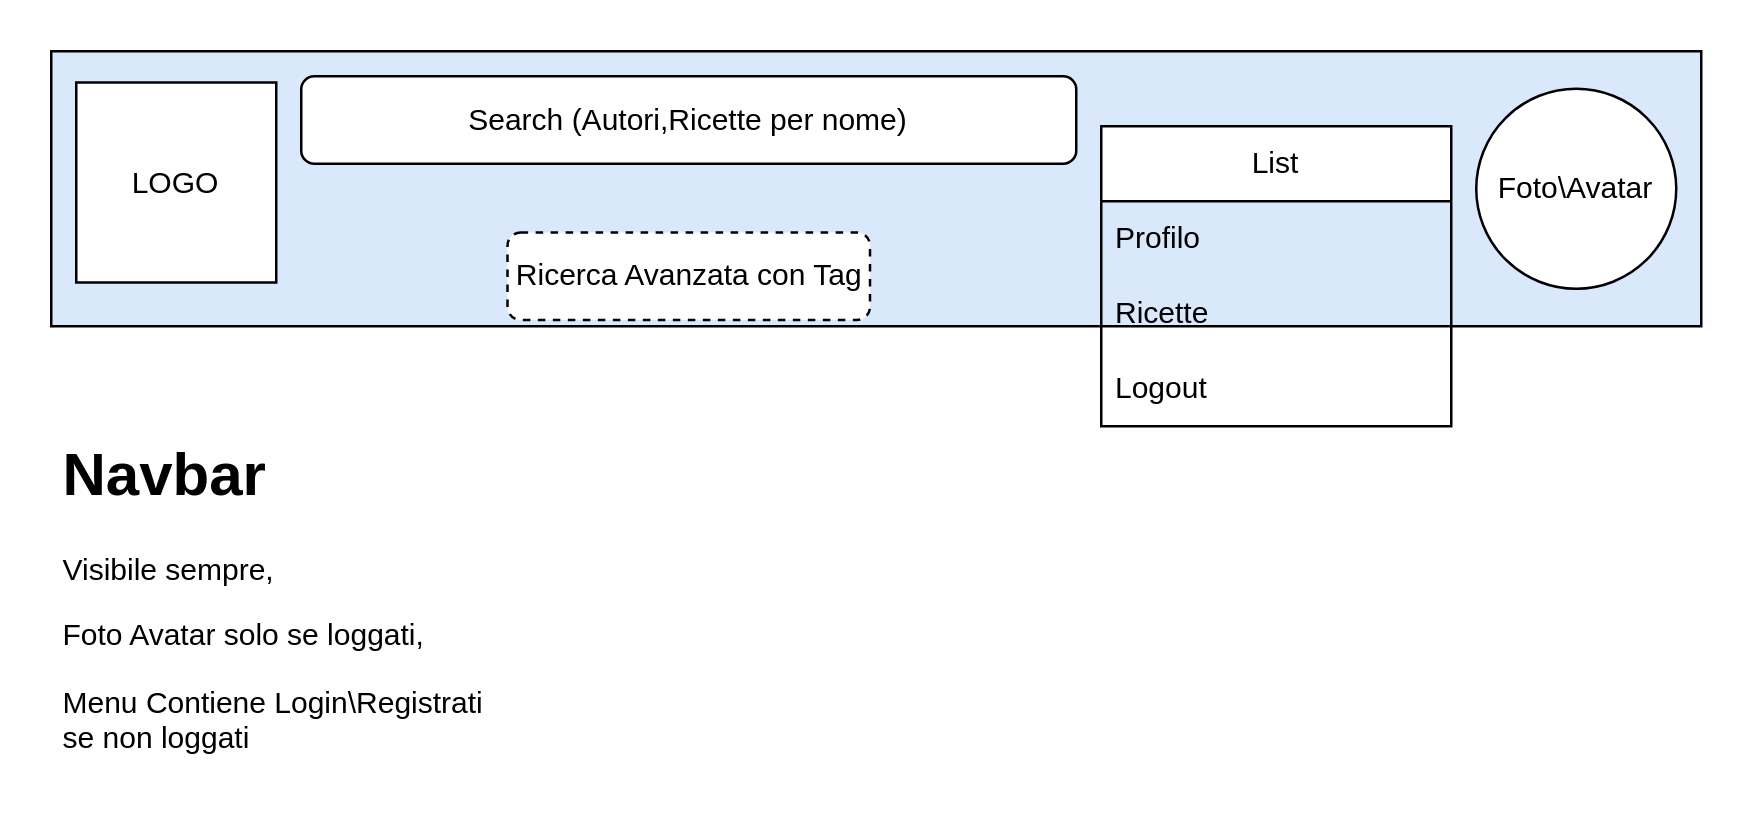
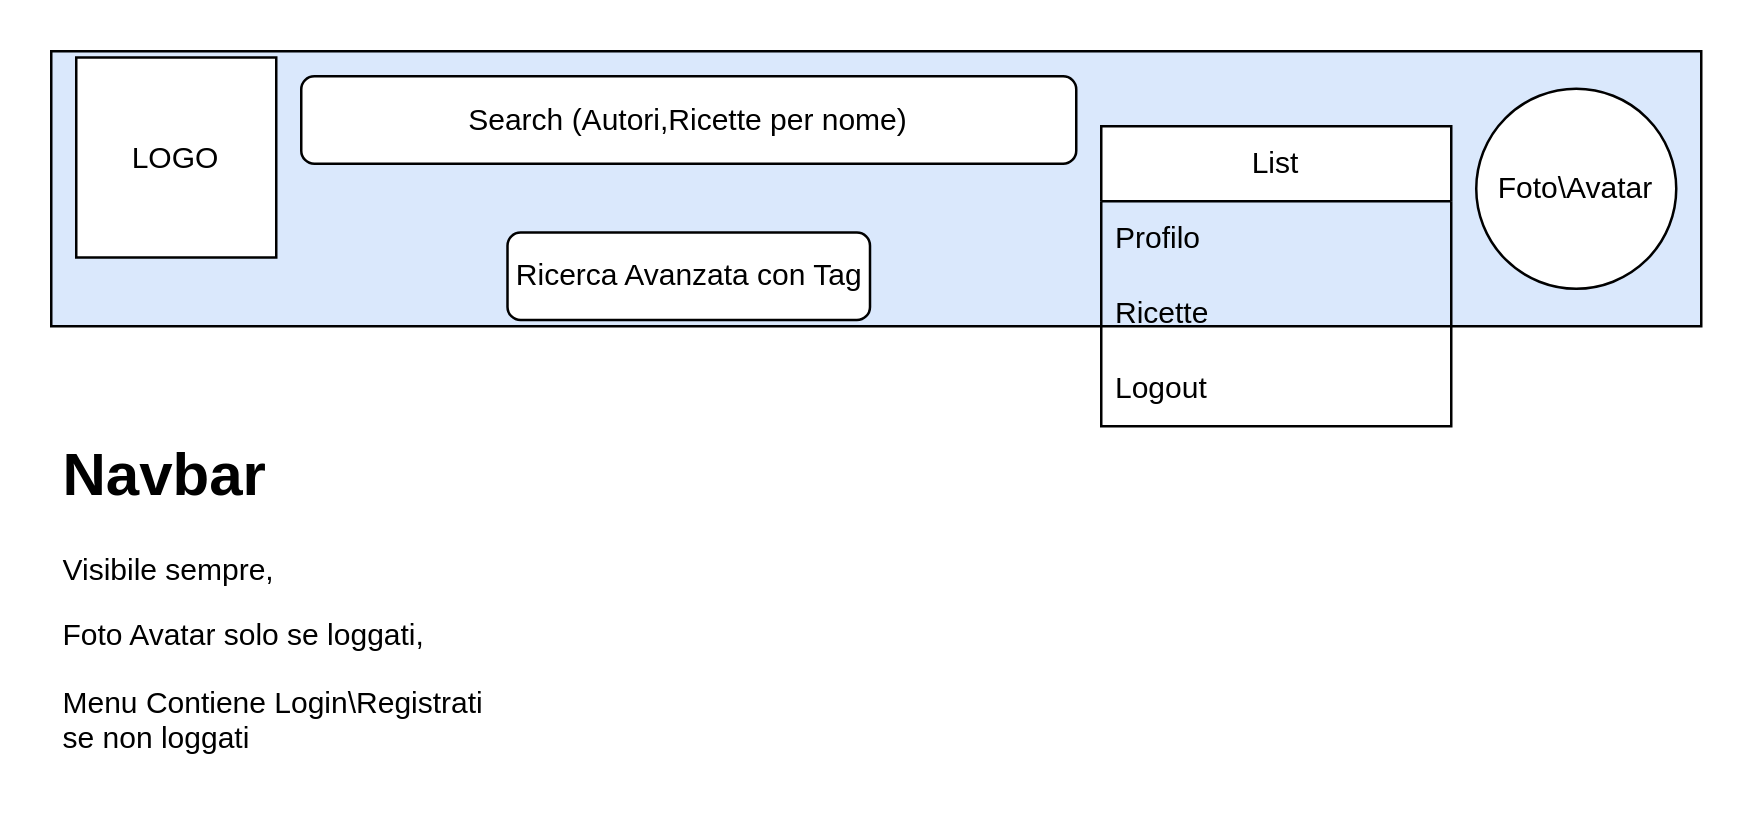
(176, 183) -> (176, 158)
(689, 276) -> (689, 276)
